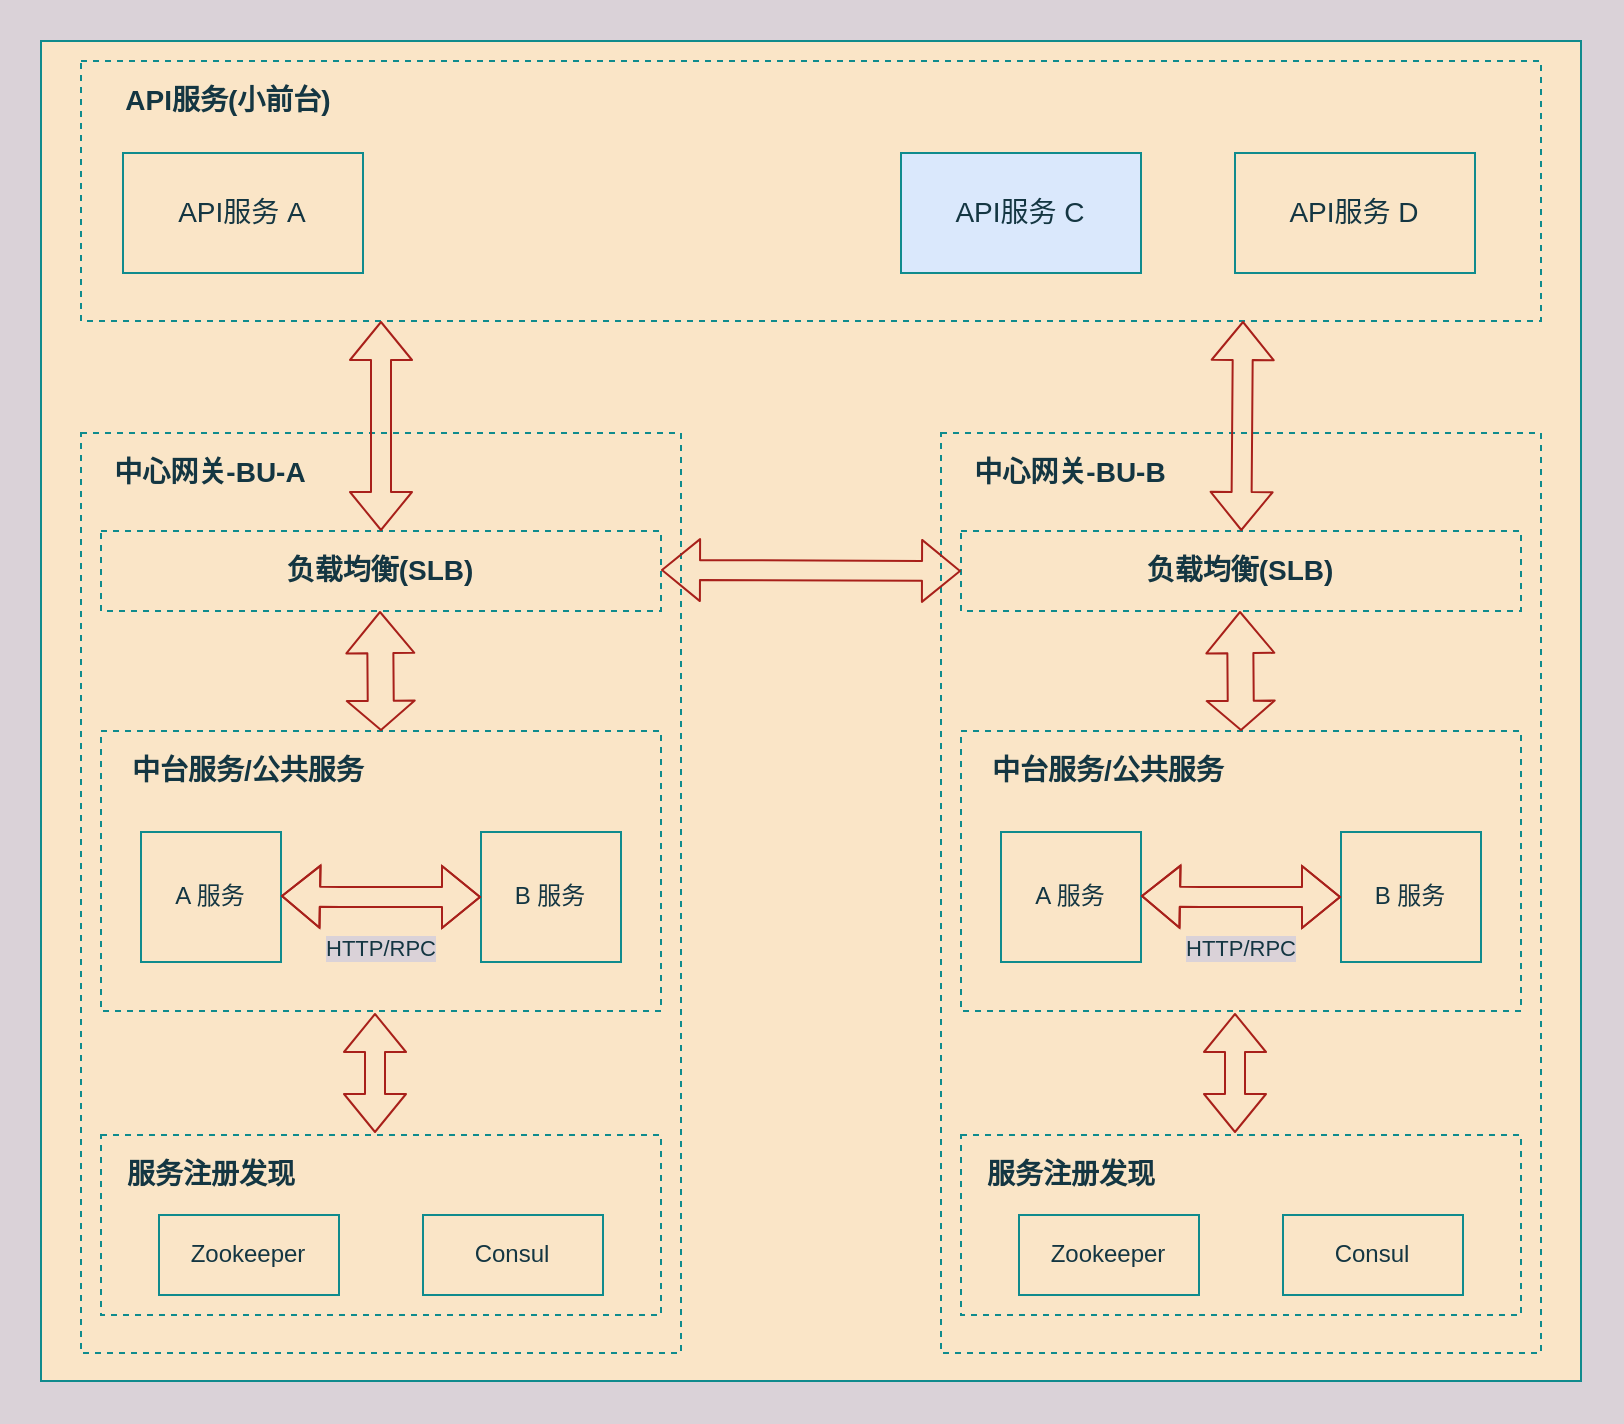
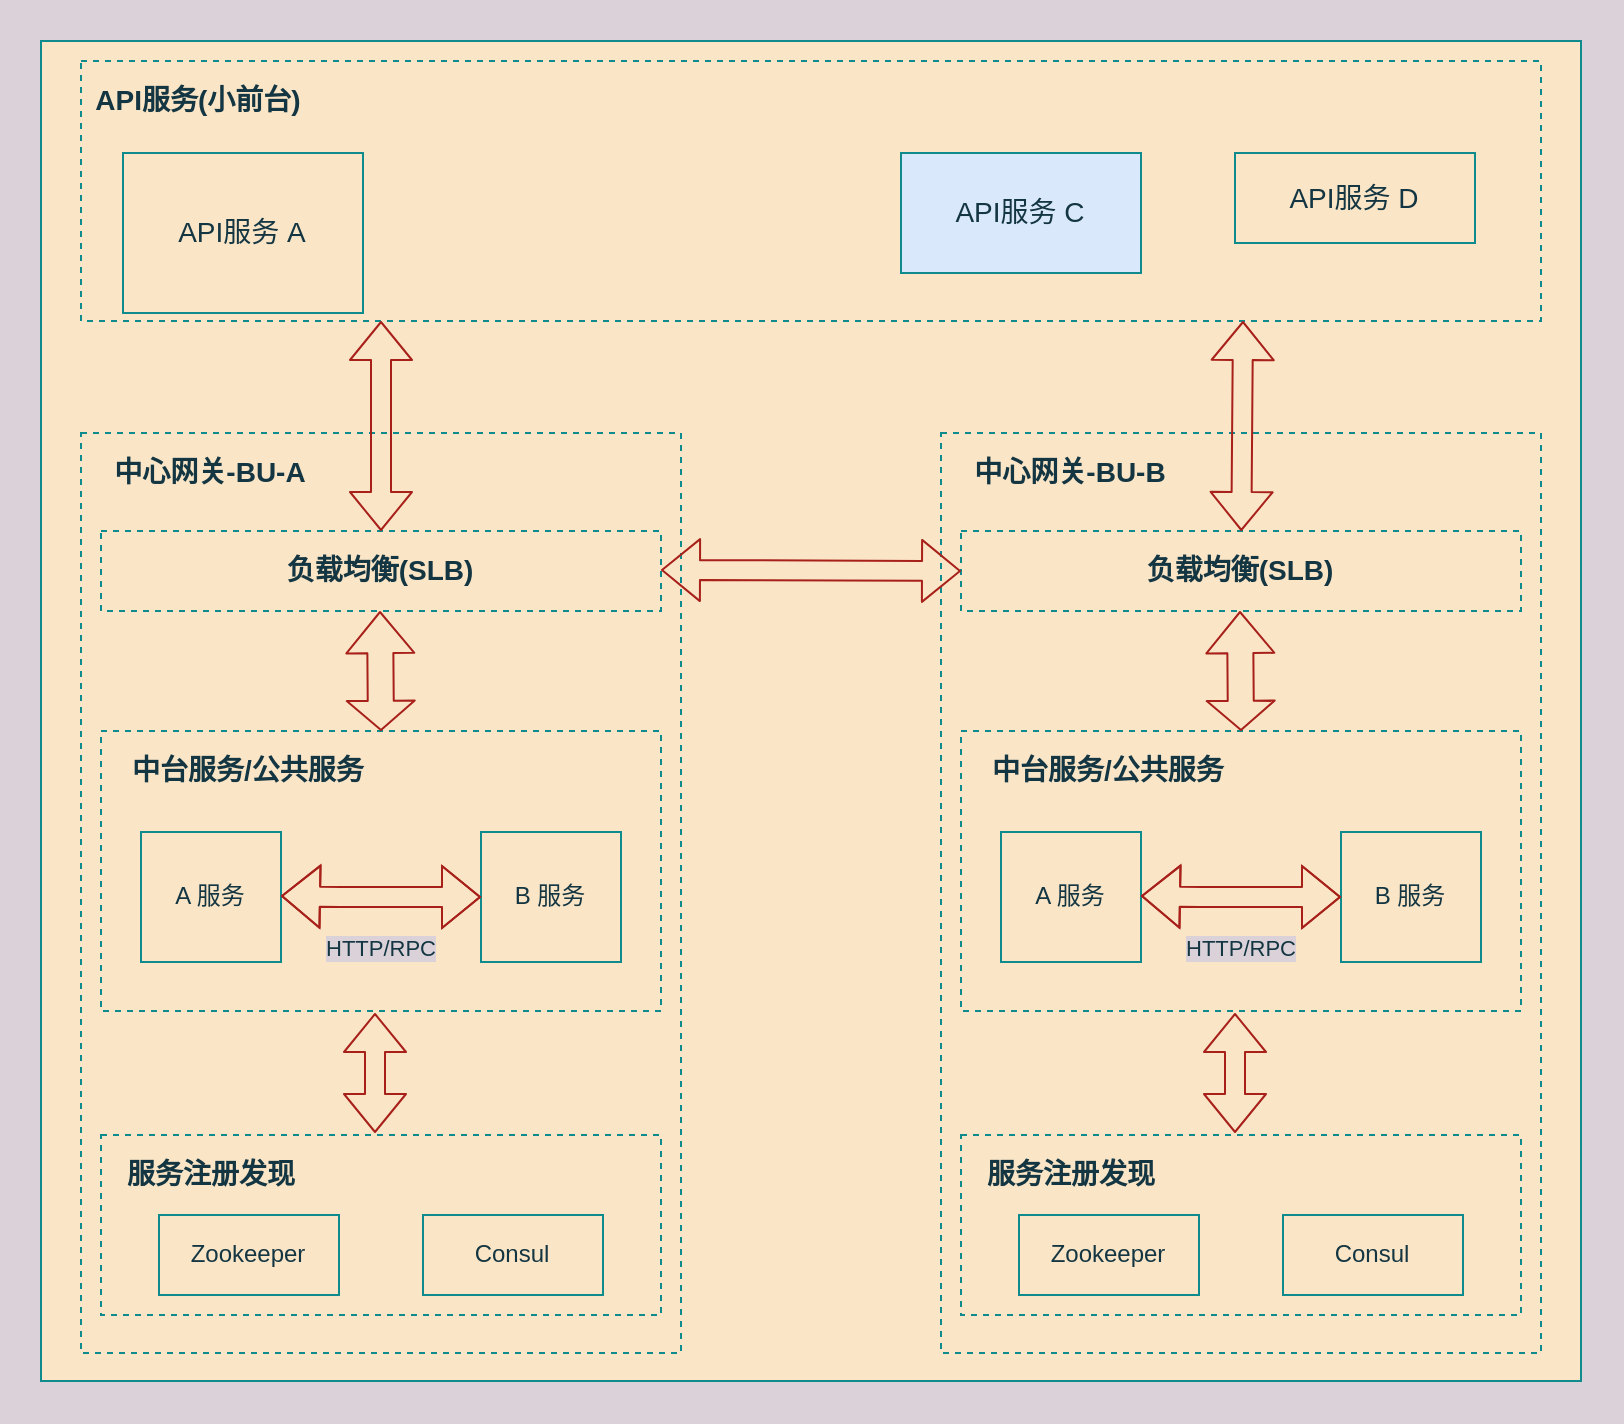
(229, 101) -> (199, 101)
(243, 213) -> (243, 233)
(1355, 213) -> (1355, 198)
